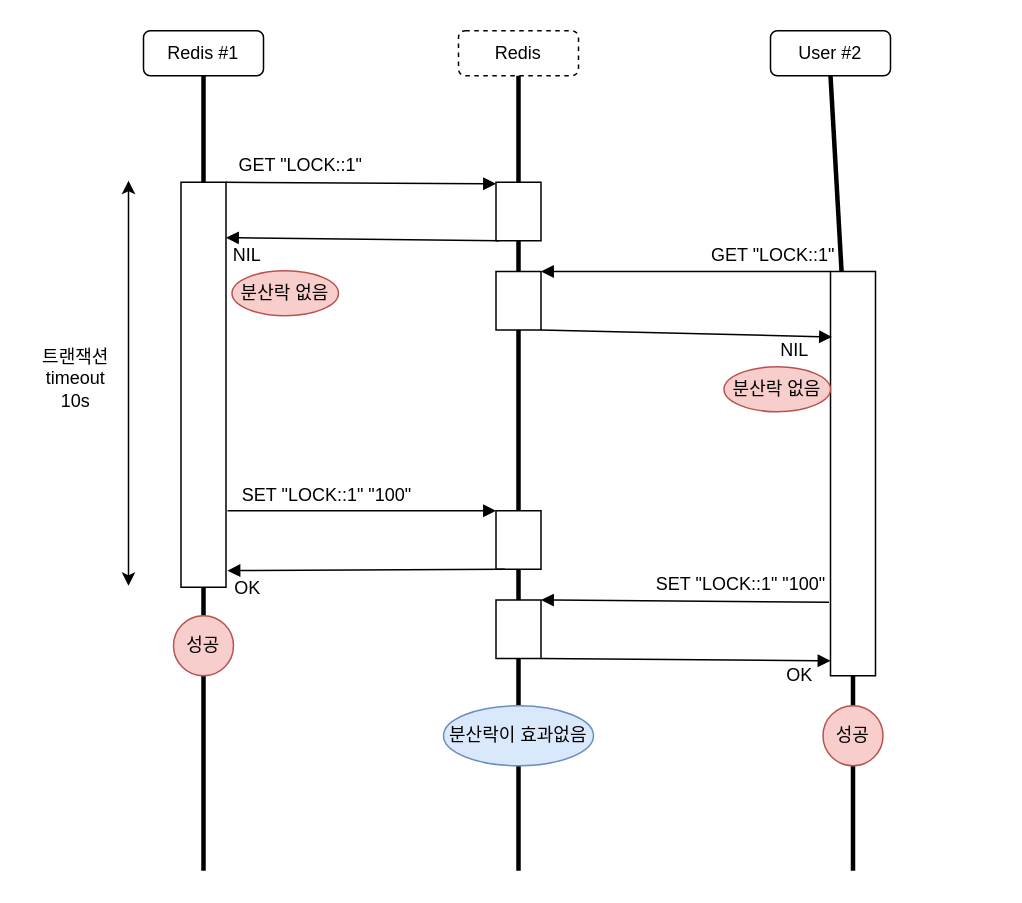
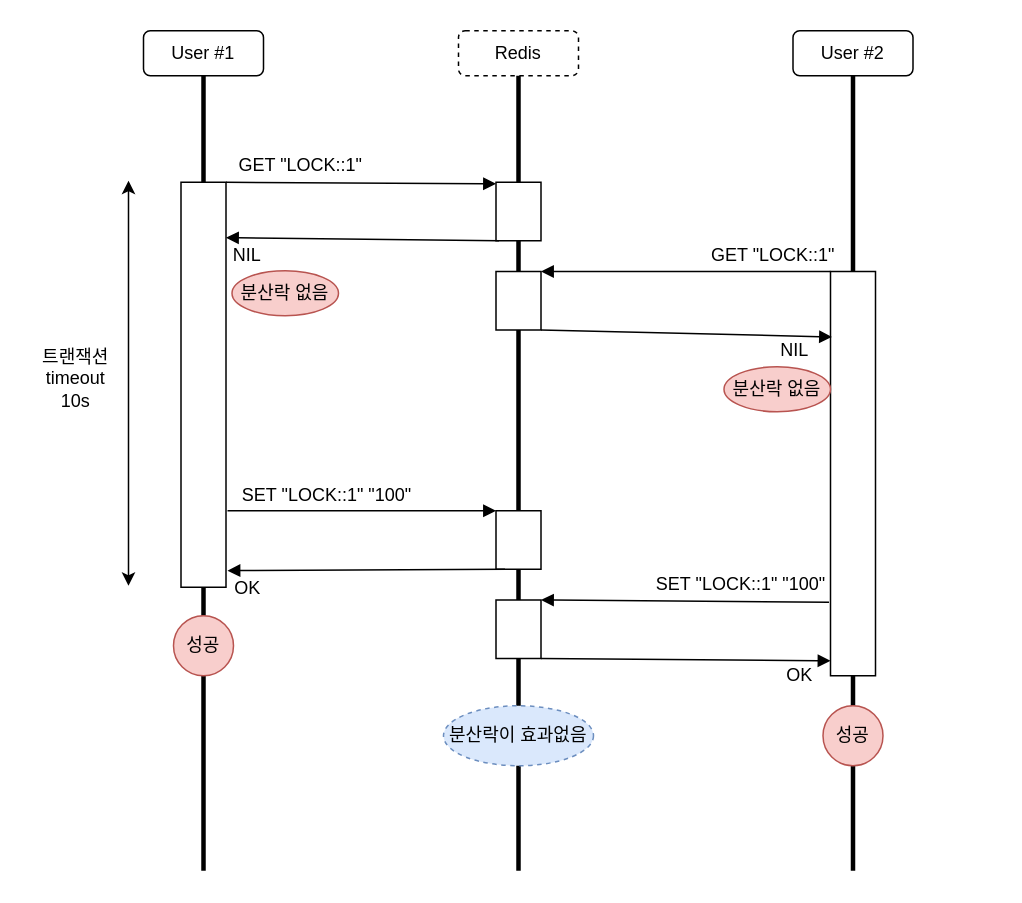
(203, 53) -> (203, 53)
(830, 53) -> (853, 53)
(518, 736) -> (518, 736)
